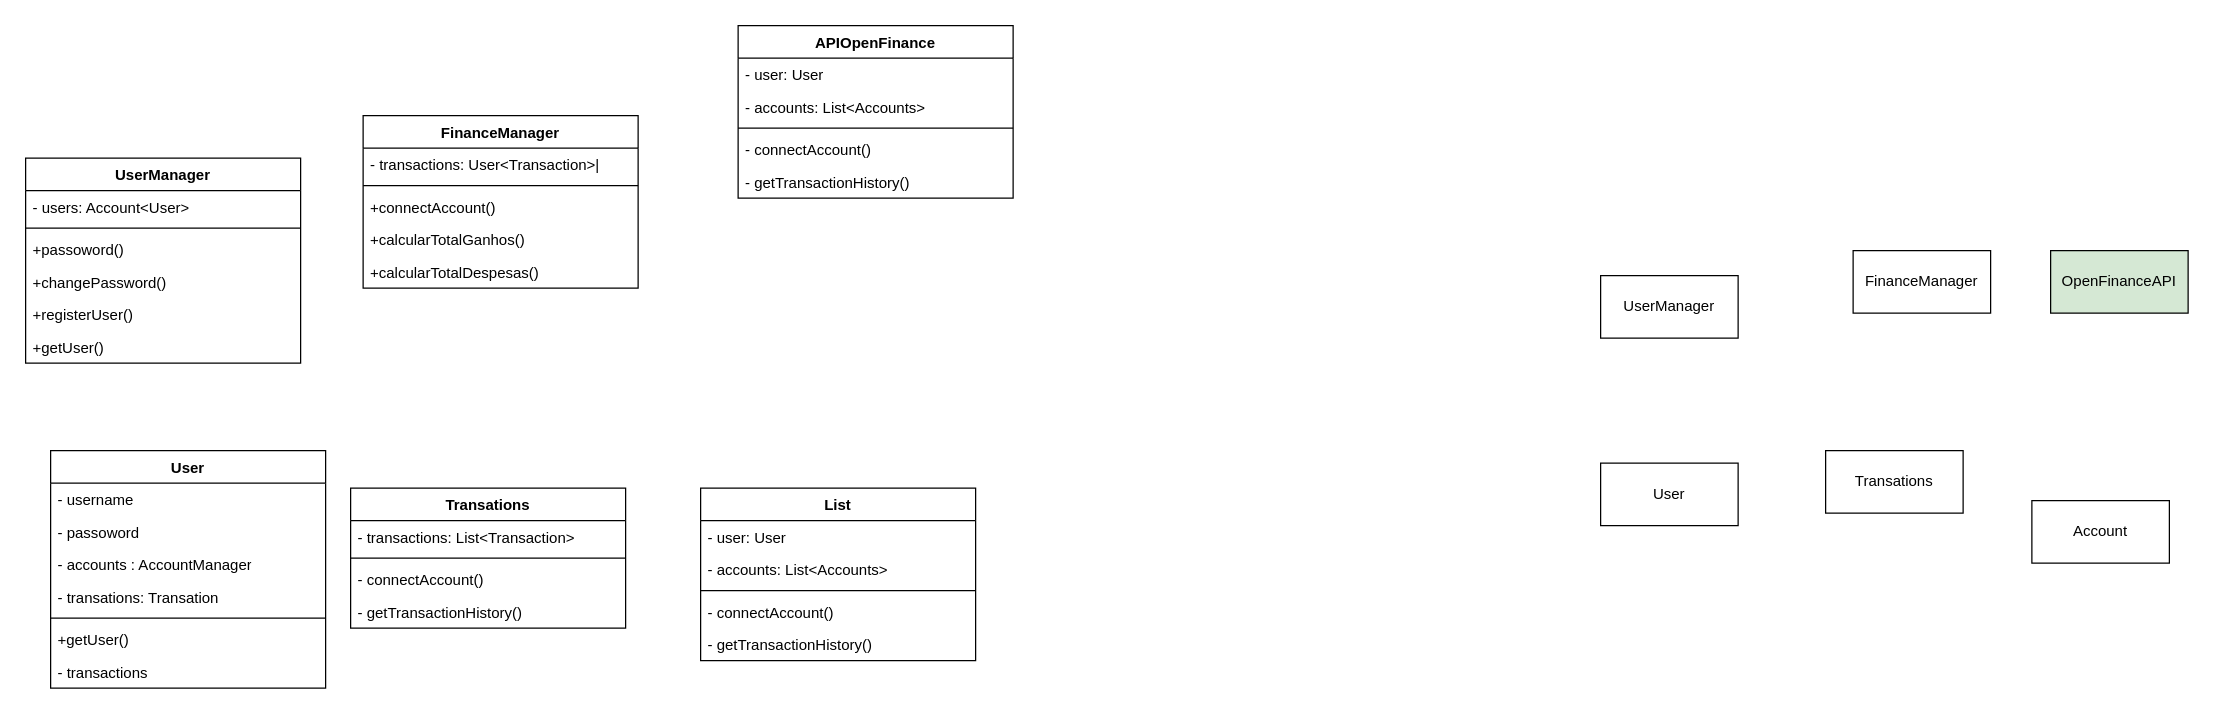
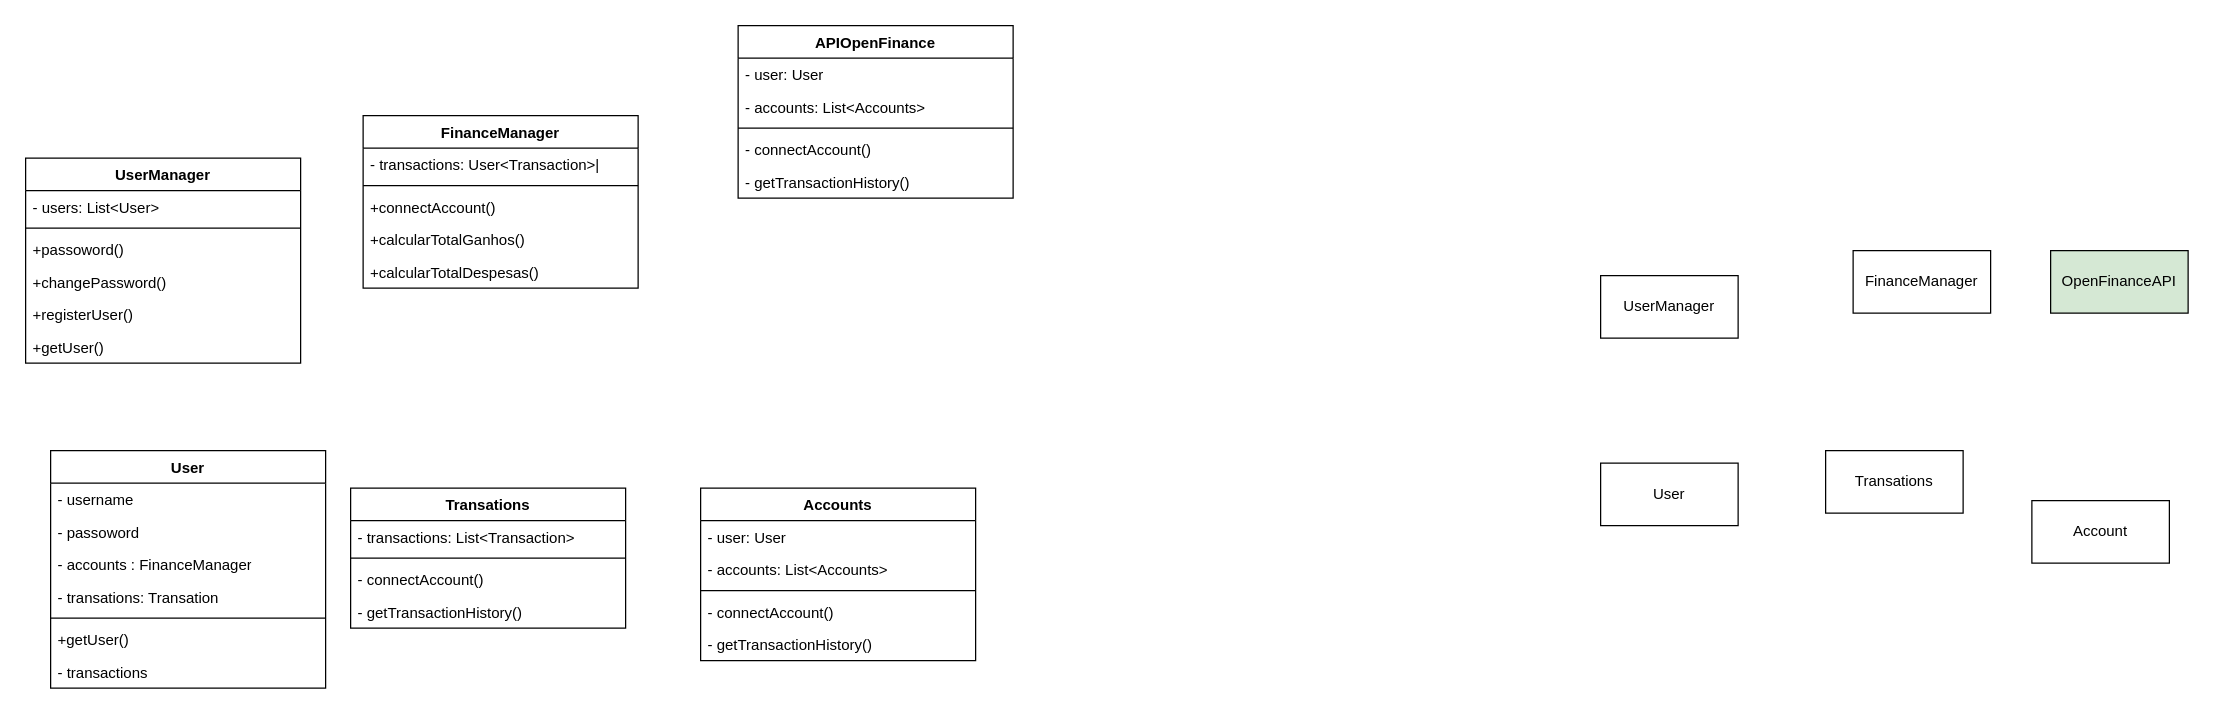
(120, 208) -> (105, 208)
(838, 506) -> (838, 506)
(164, 566) -> (162, 566)
